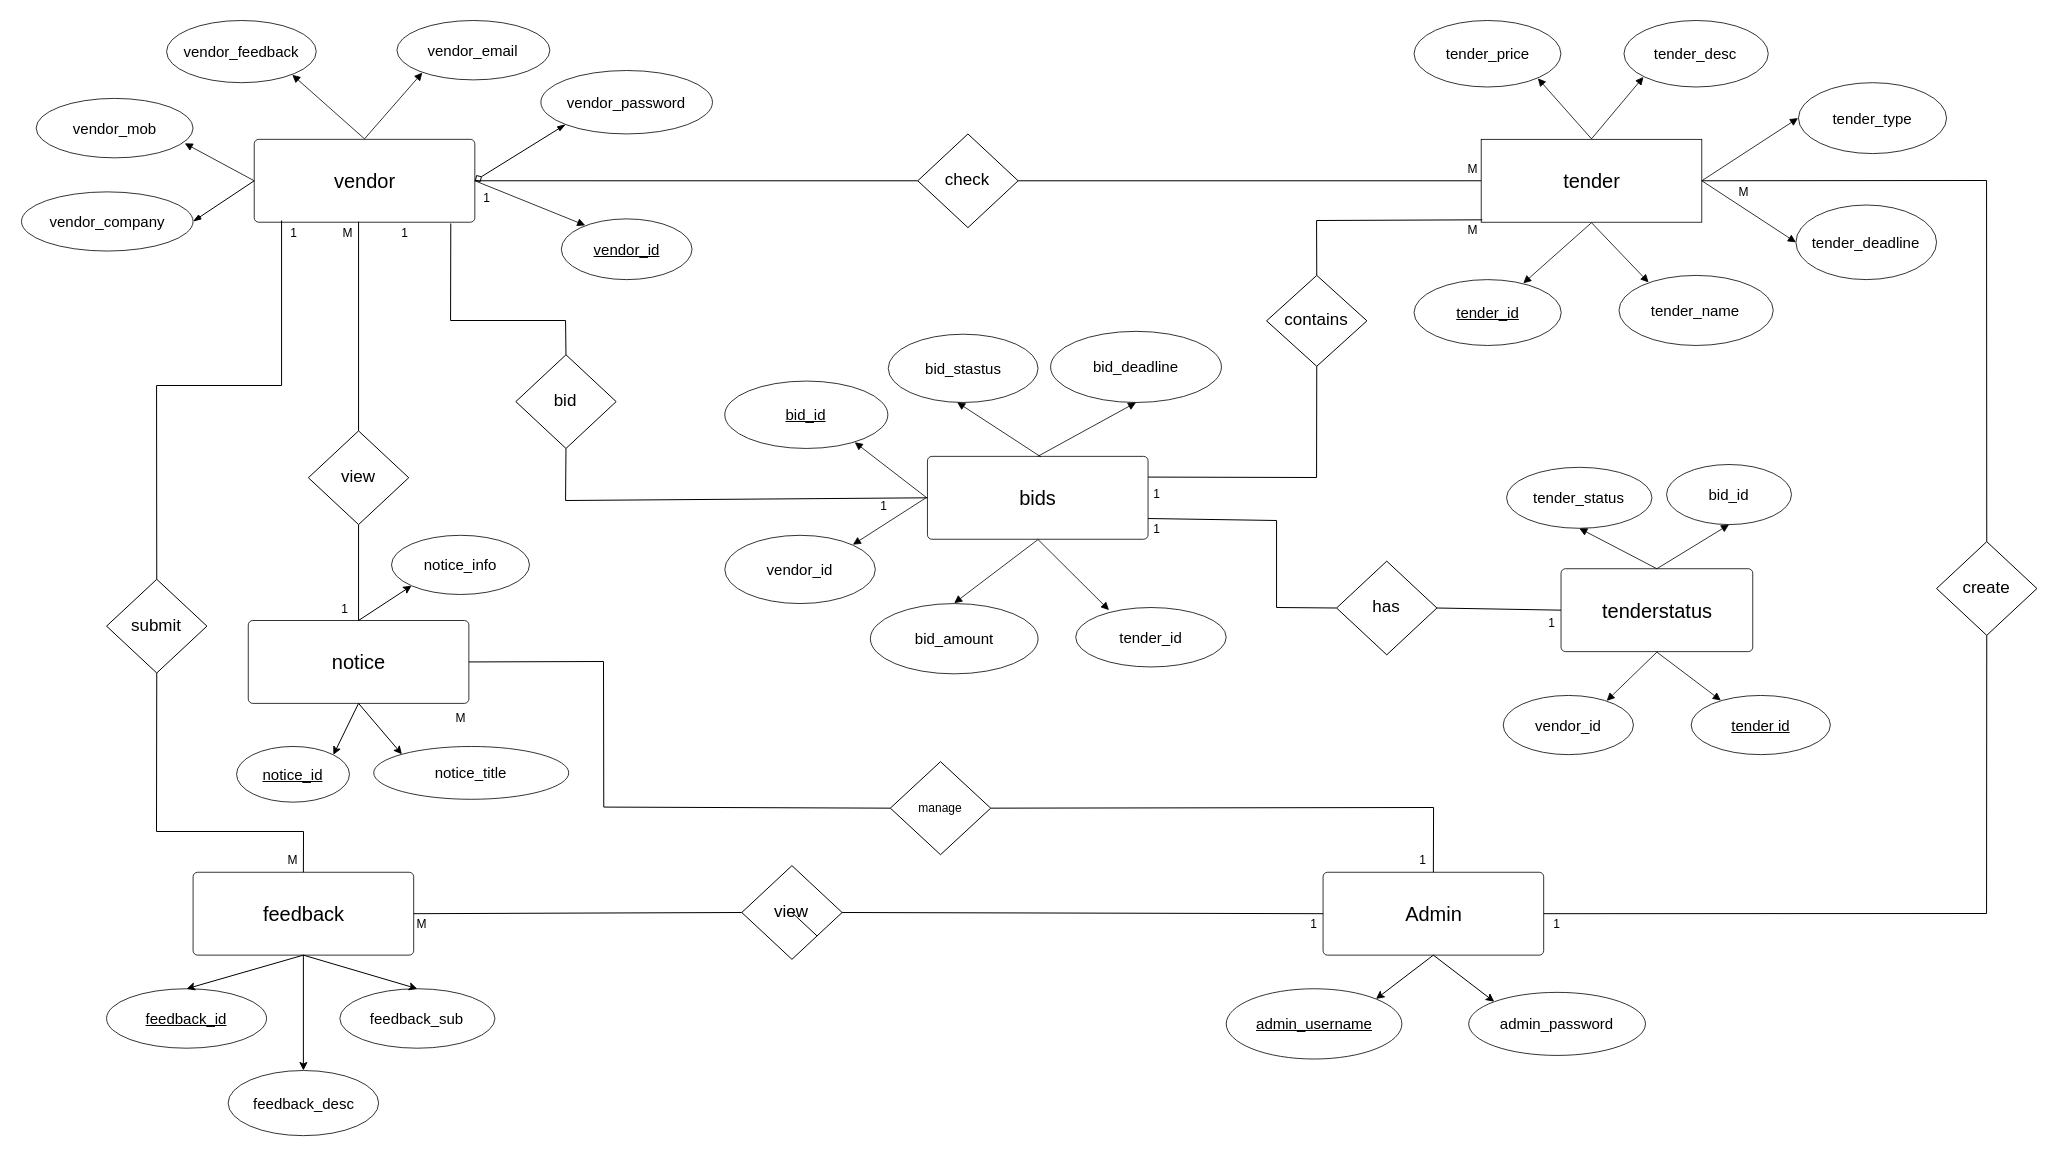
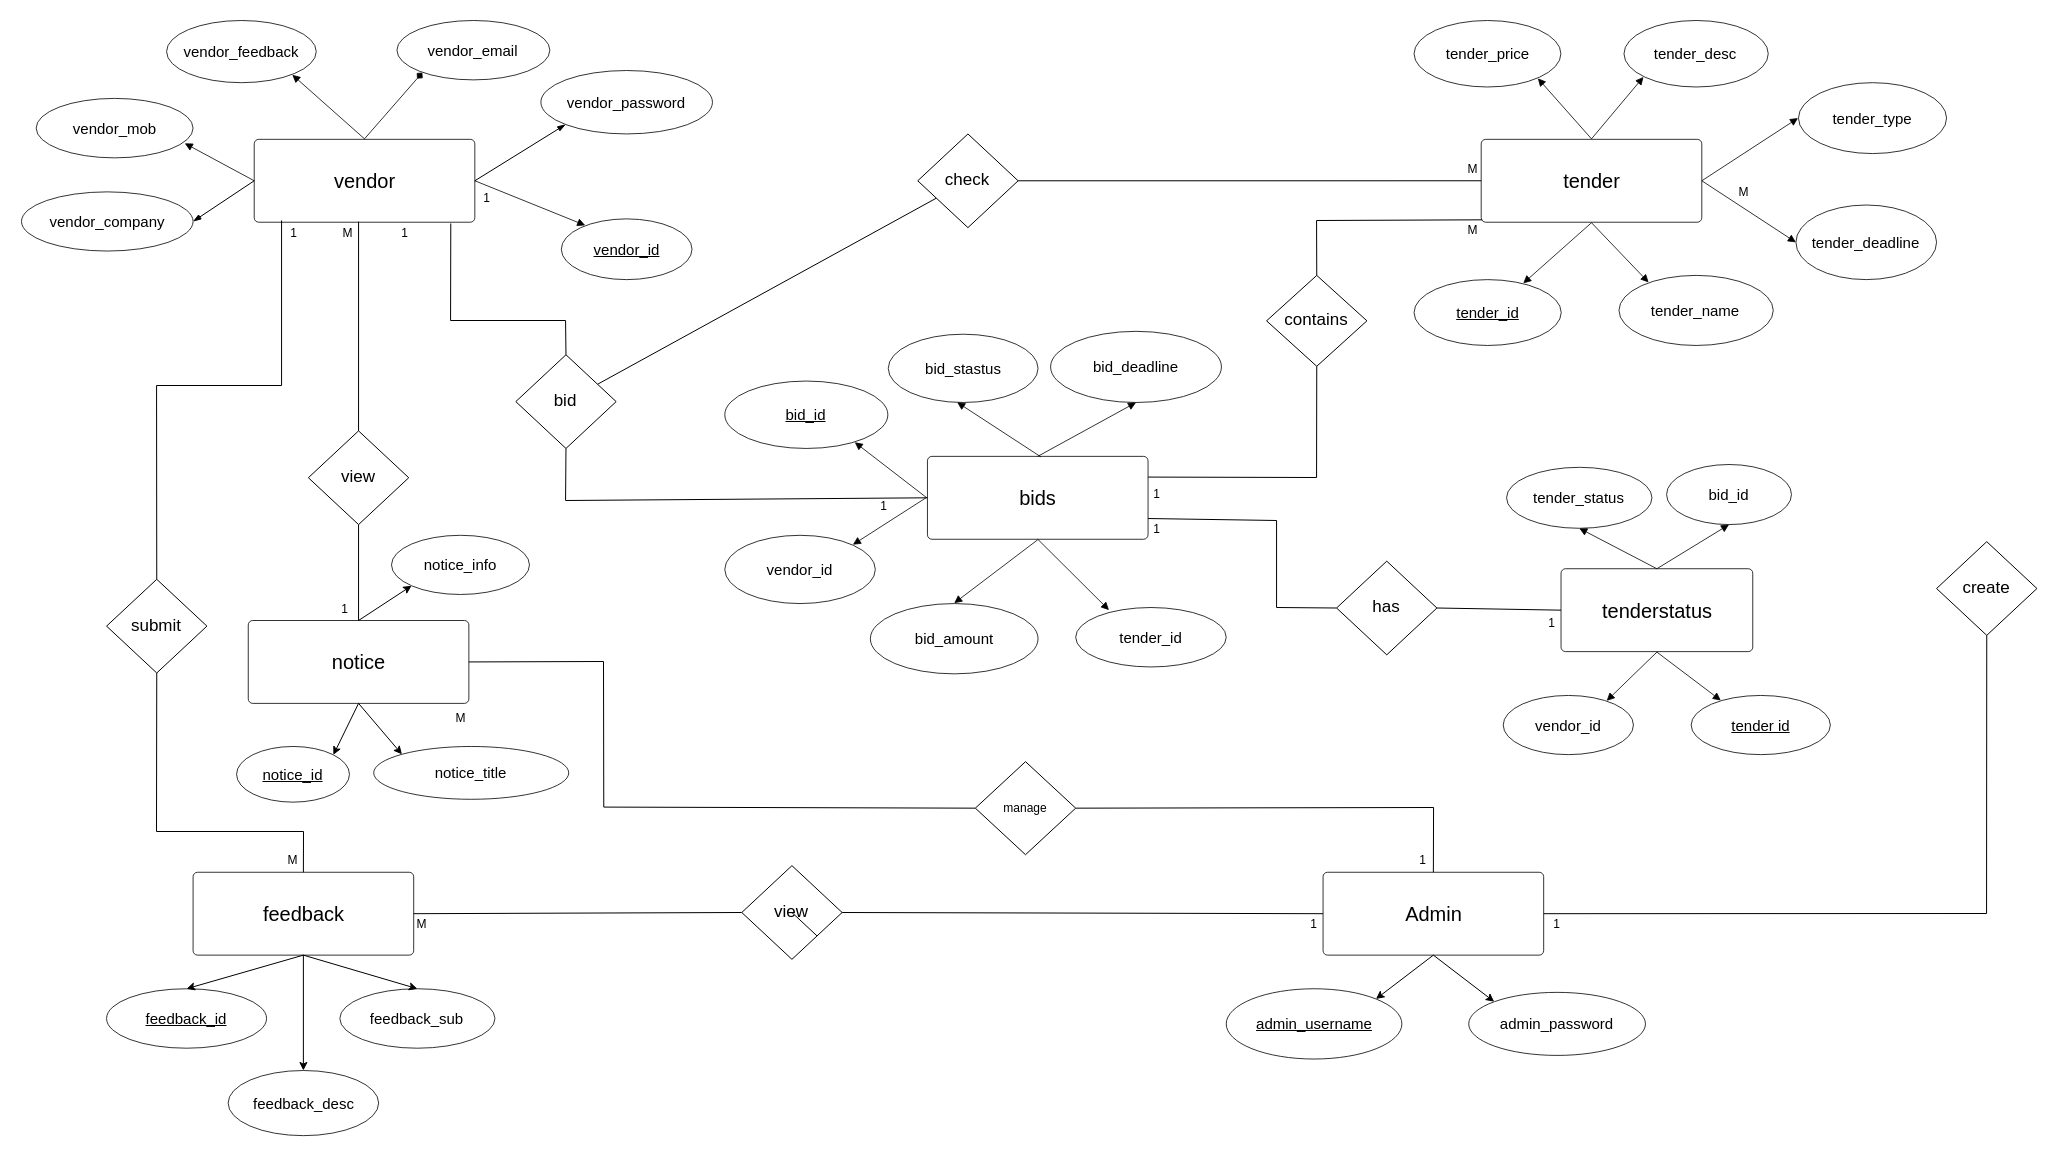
(417, 79) -> (417, 79)
(482, 176) -> (482, 177)
(699, 181) -> (767, 291)
(1592, 181) -> (1592, 181)
(1987, 222) -> none
(941, 808) -> (1026, 808)
